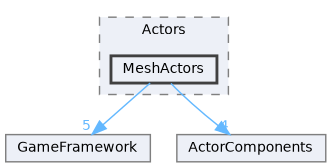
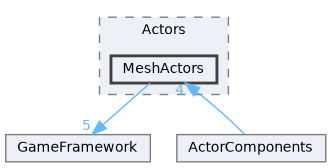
(194, 105) -> (221, 112)
